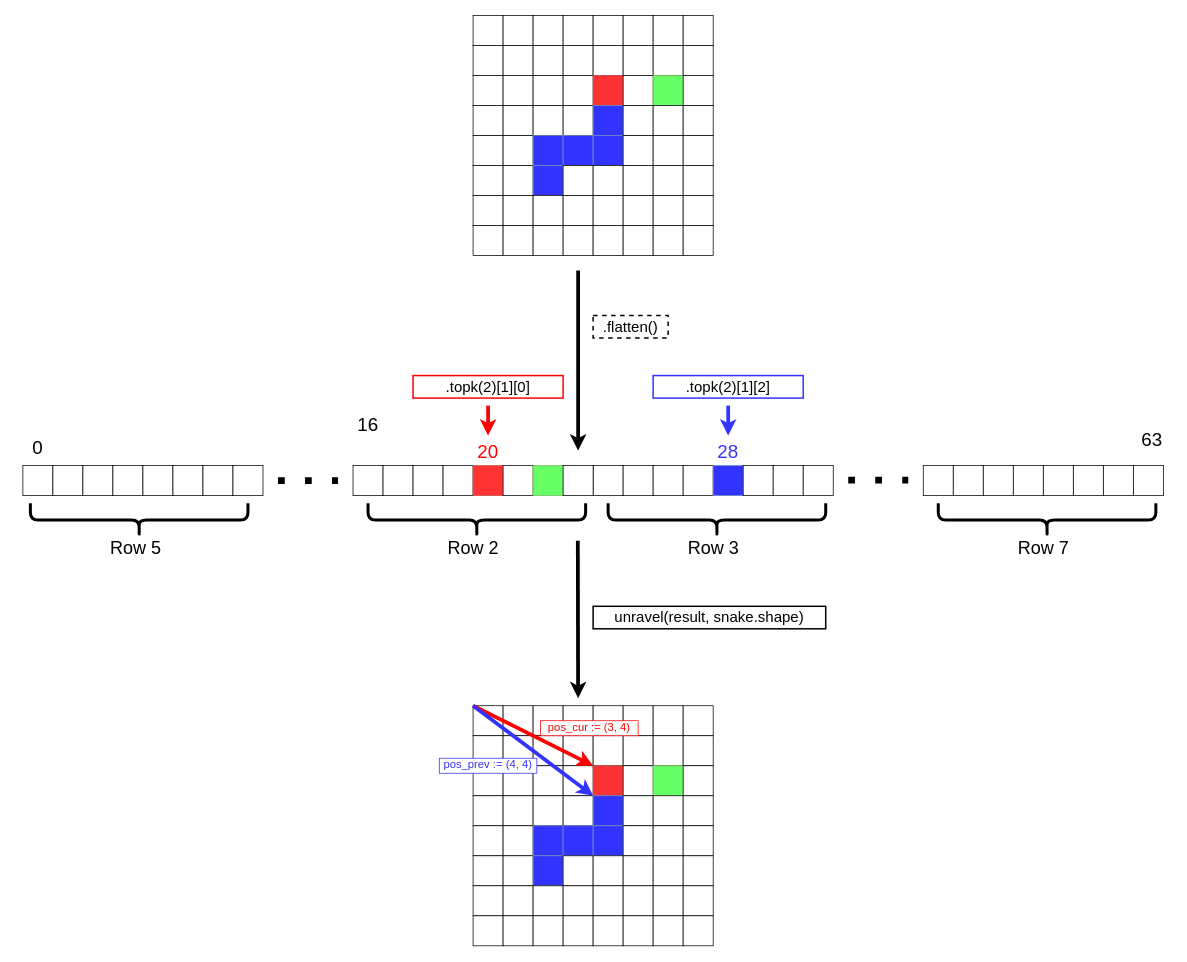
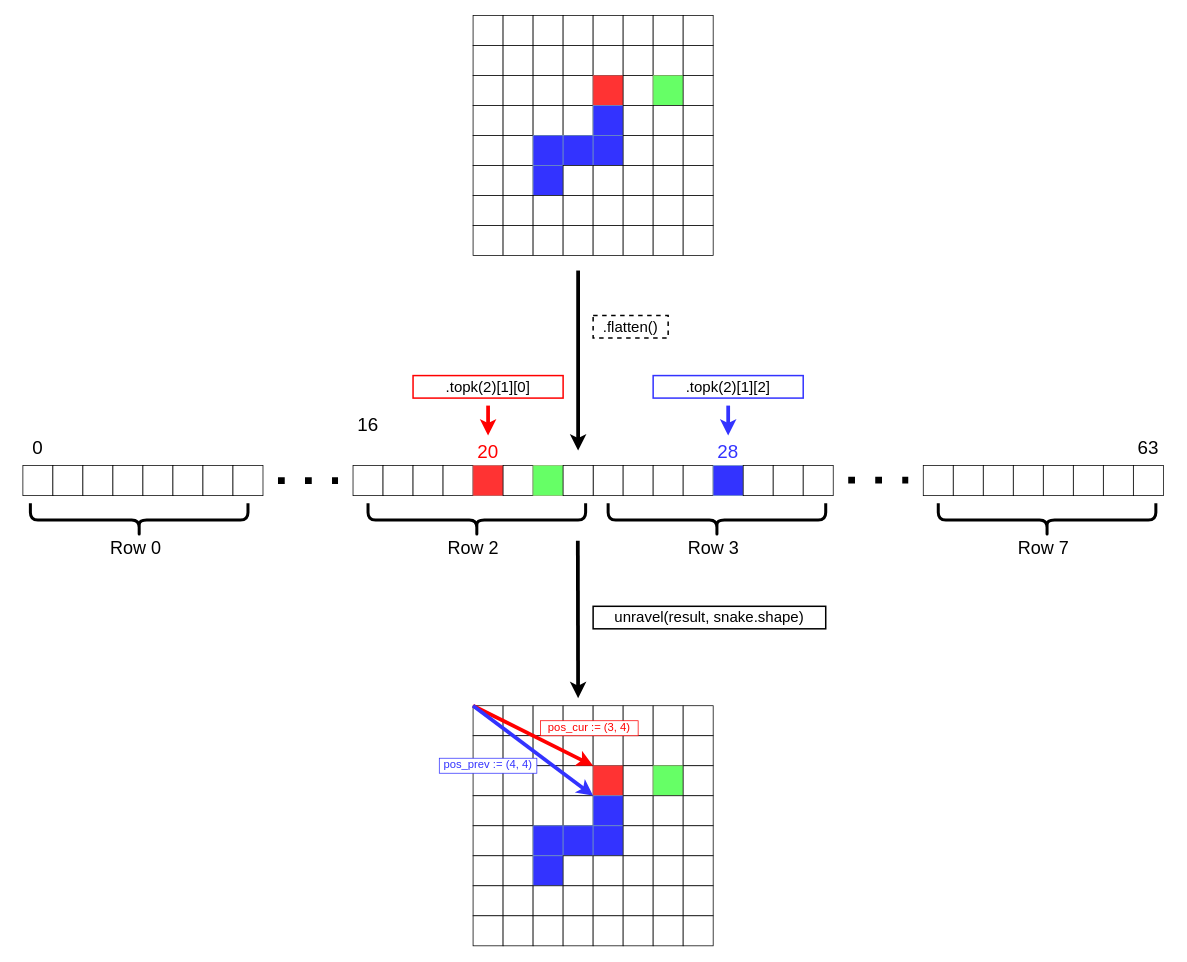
(1152, 439) -> (1148, 447)
(136, 548) -> (136, 548)
